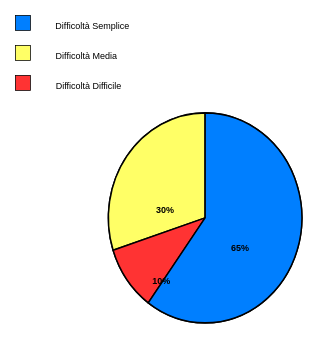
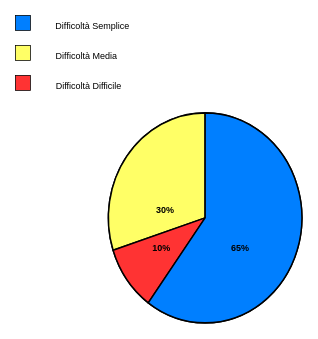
(162, 282) -> (162, 248)
